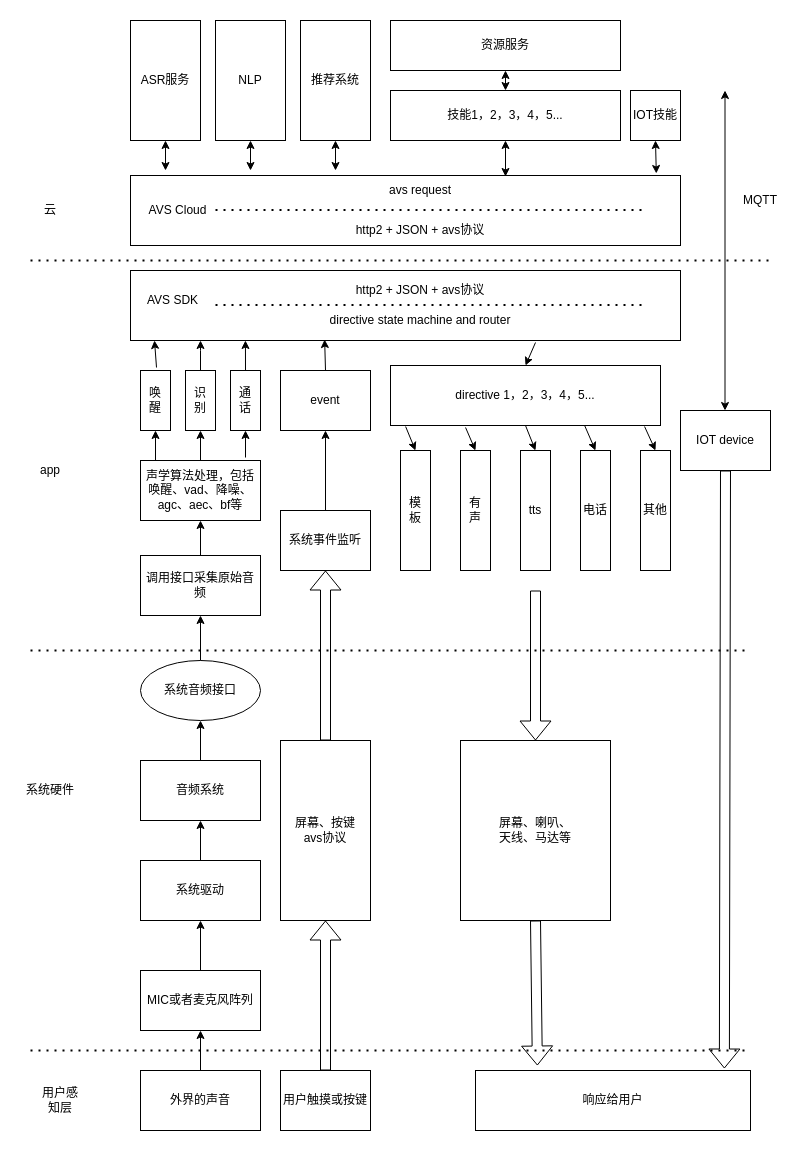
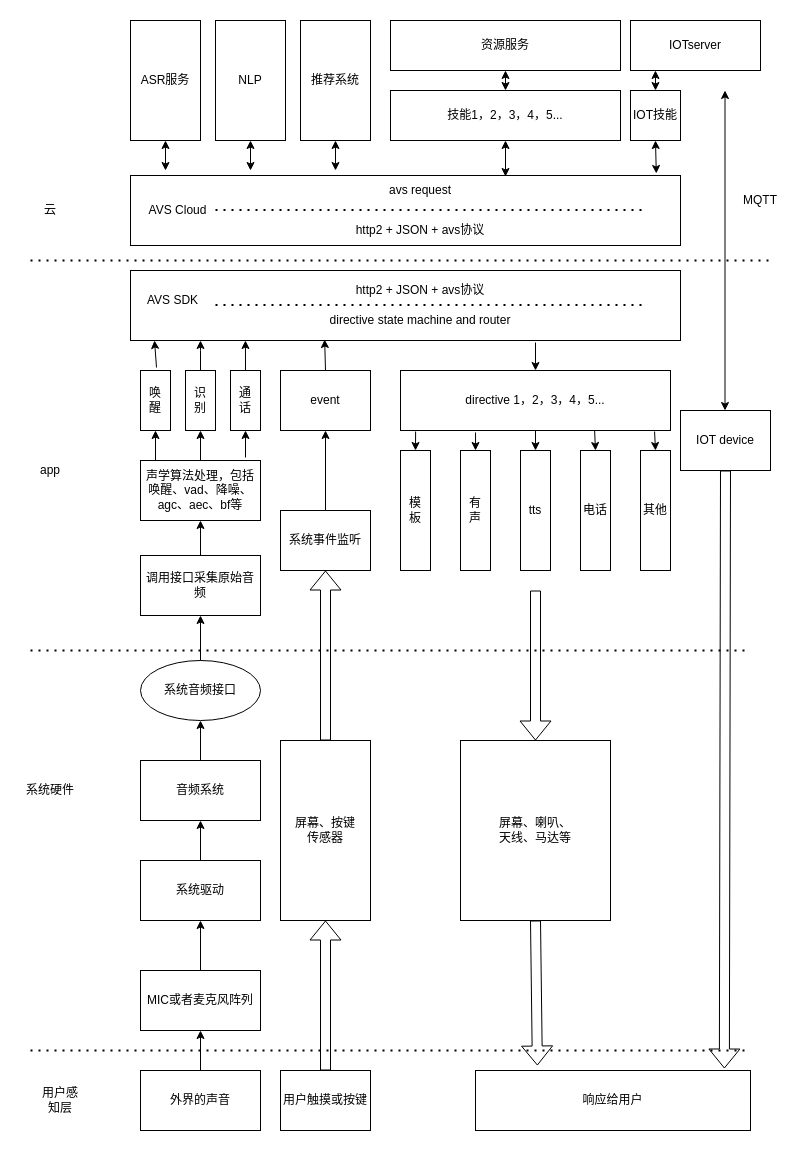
none -> (696, 46)
none -> (655, 81)
(526, 396) -> (536, 401)
(326, 831) -> (326, 831)
